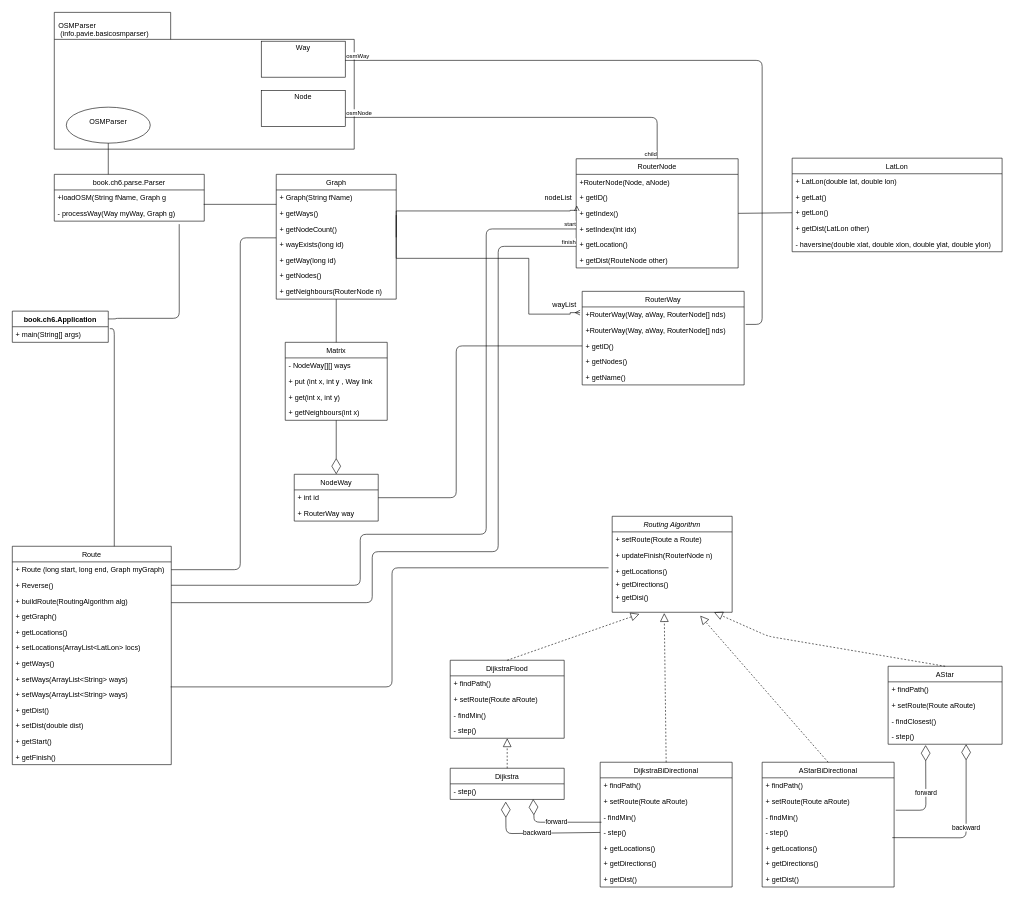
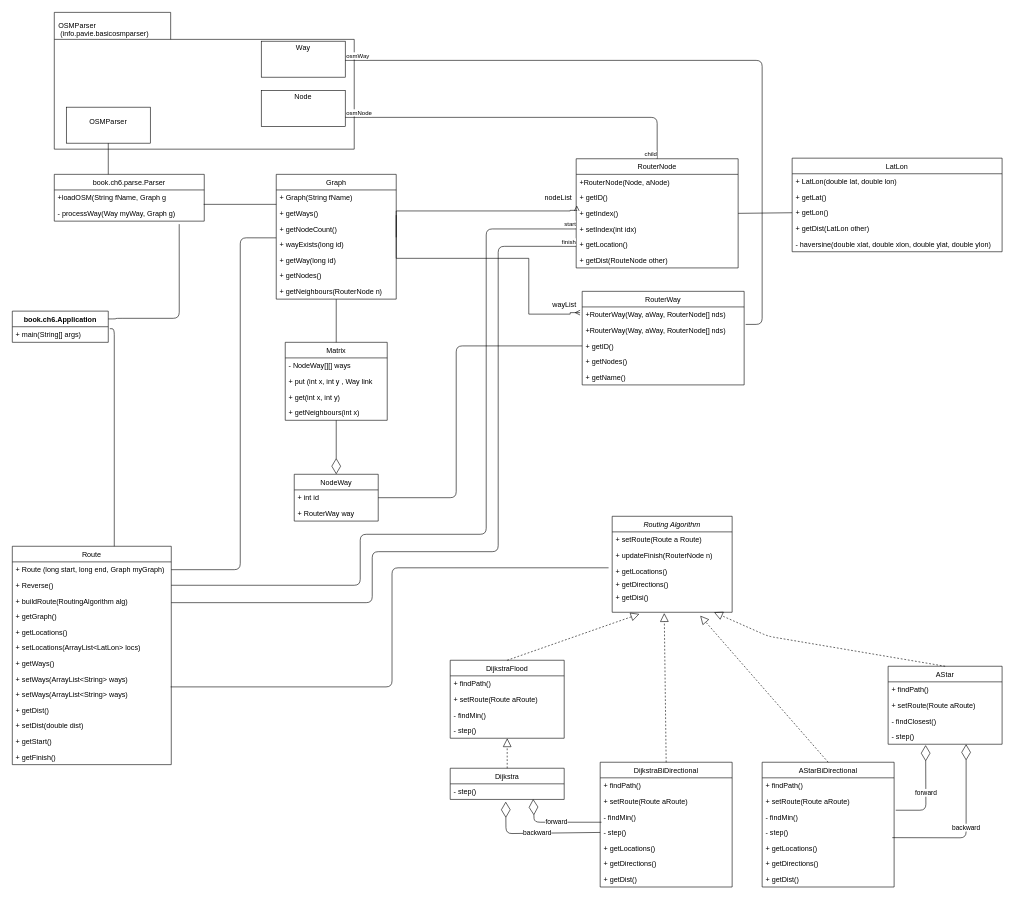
(108, 125) -> (108, 125)
